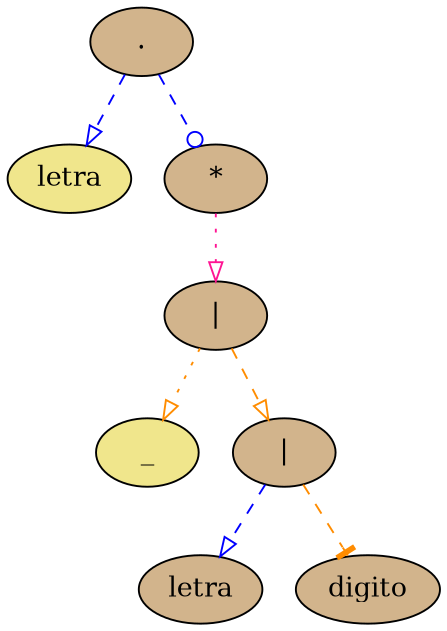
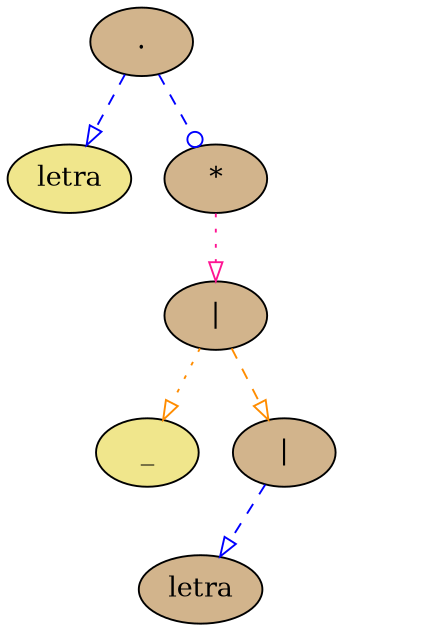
(368, 589) -> none
